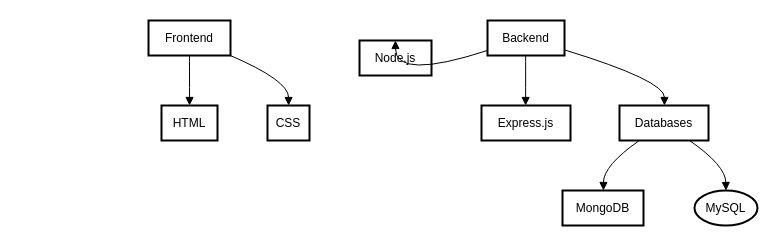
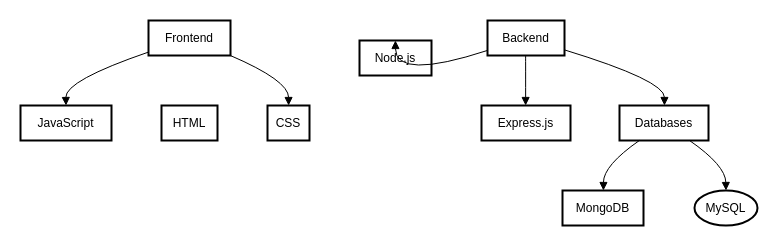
none -> (104, 69)
(190, 77) -> none
none -> (66, 123)
